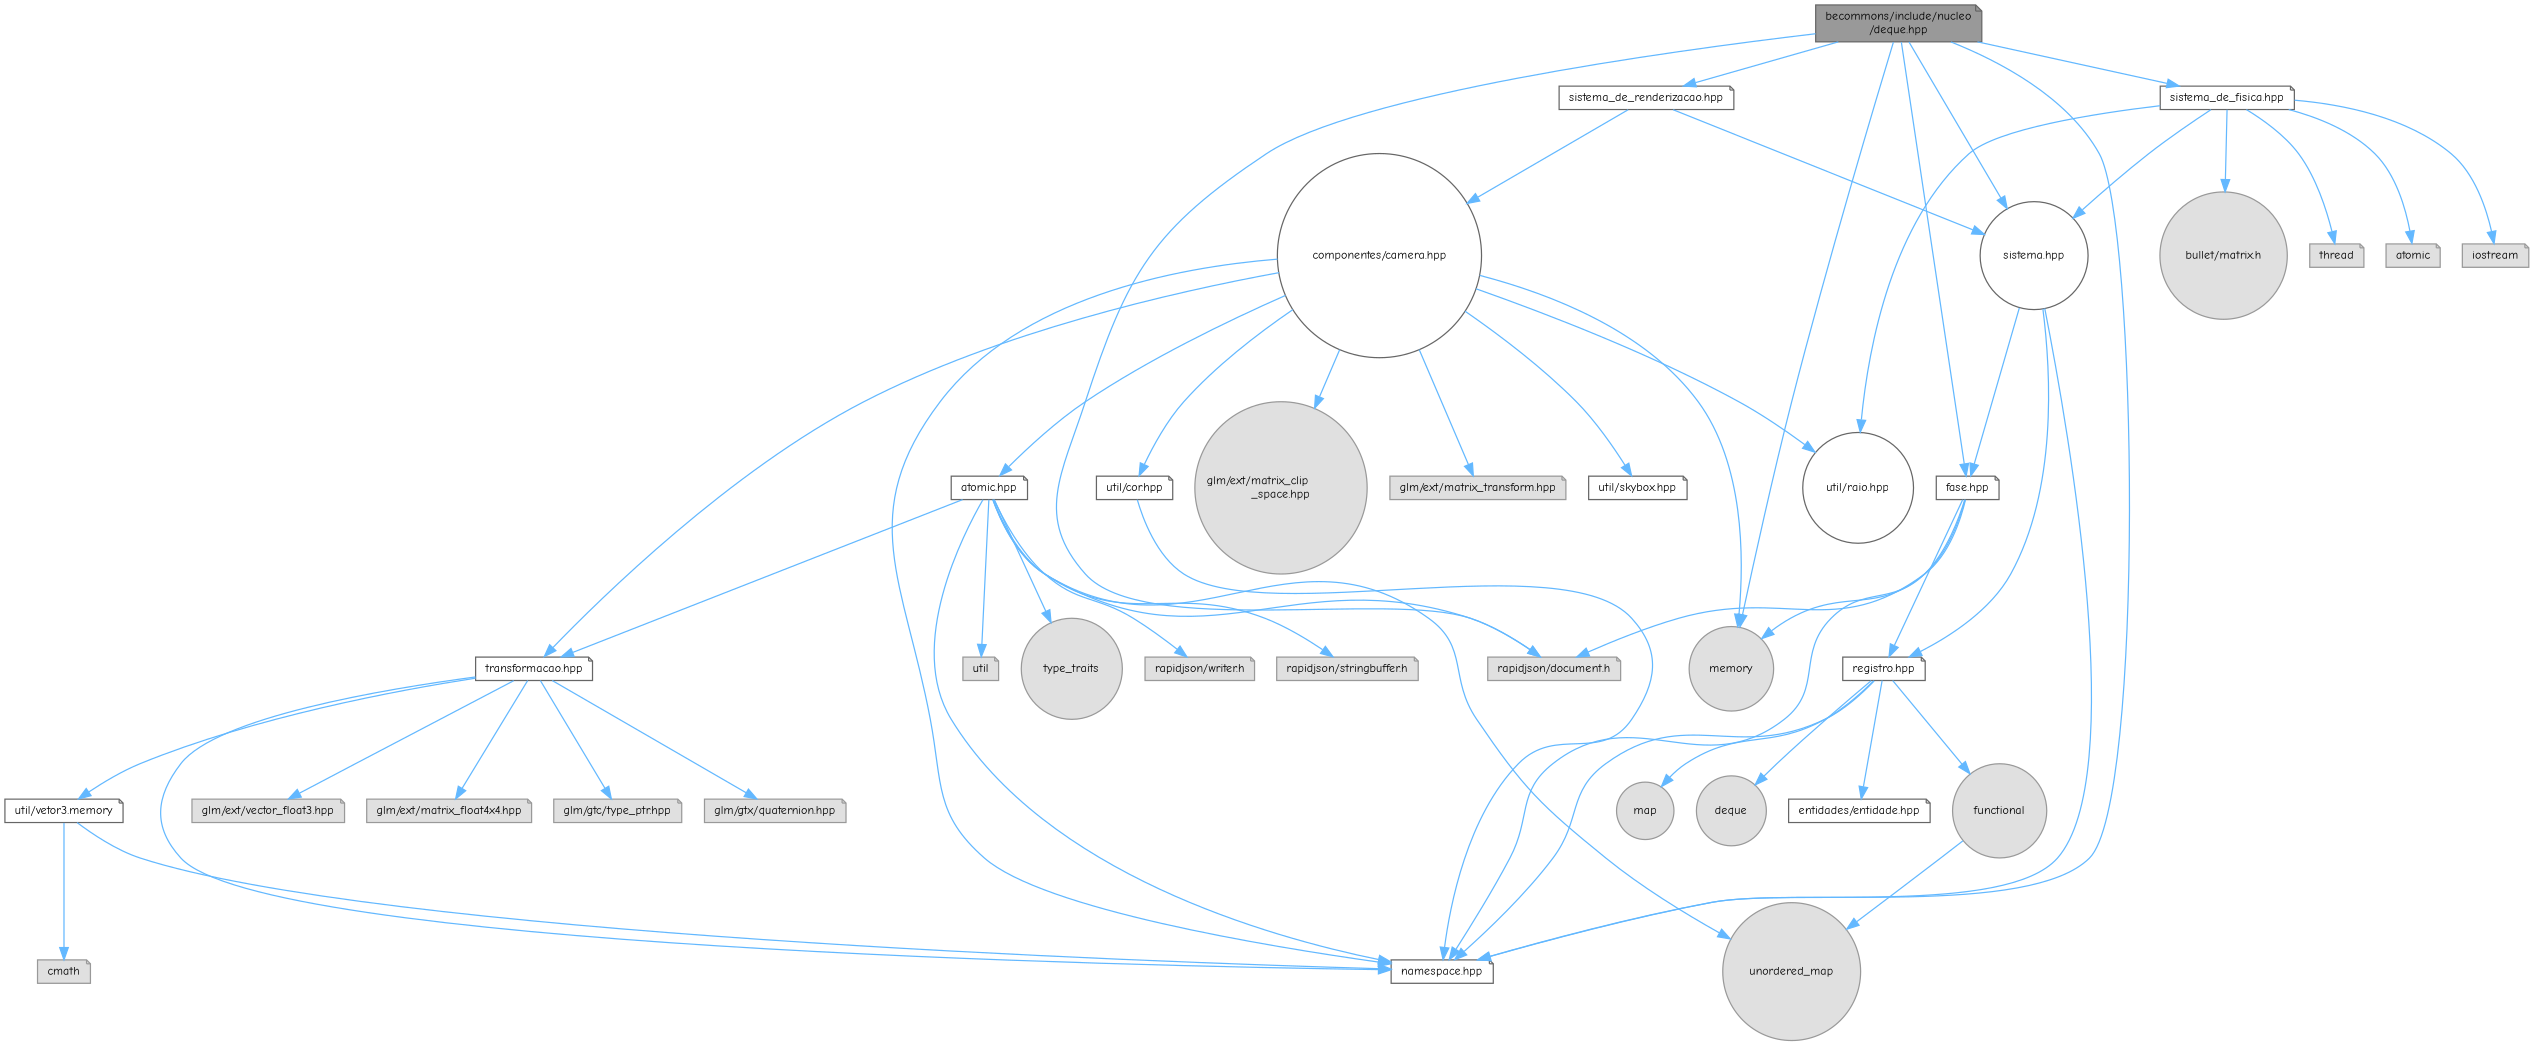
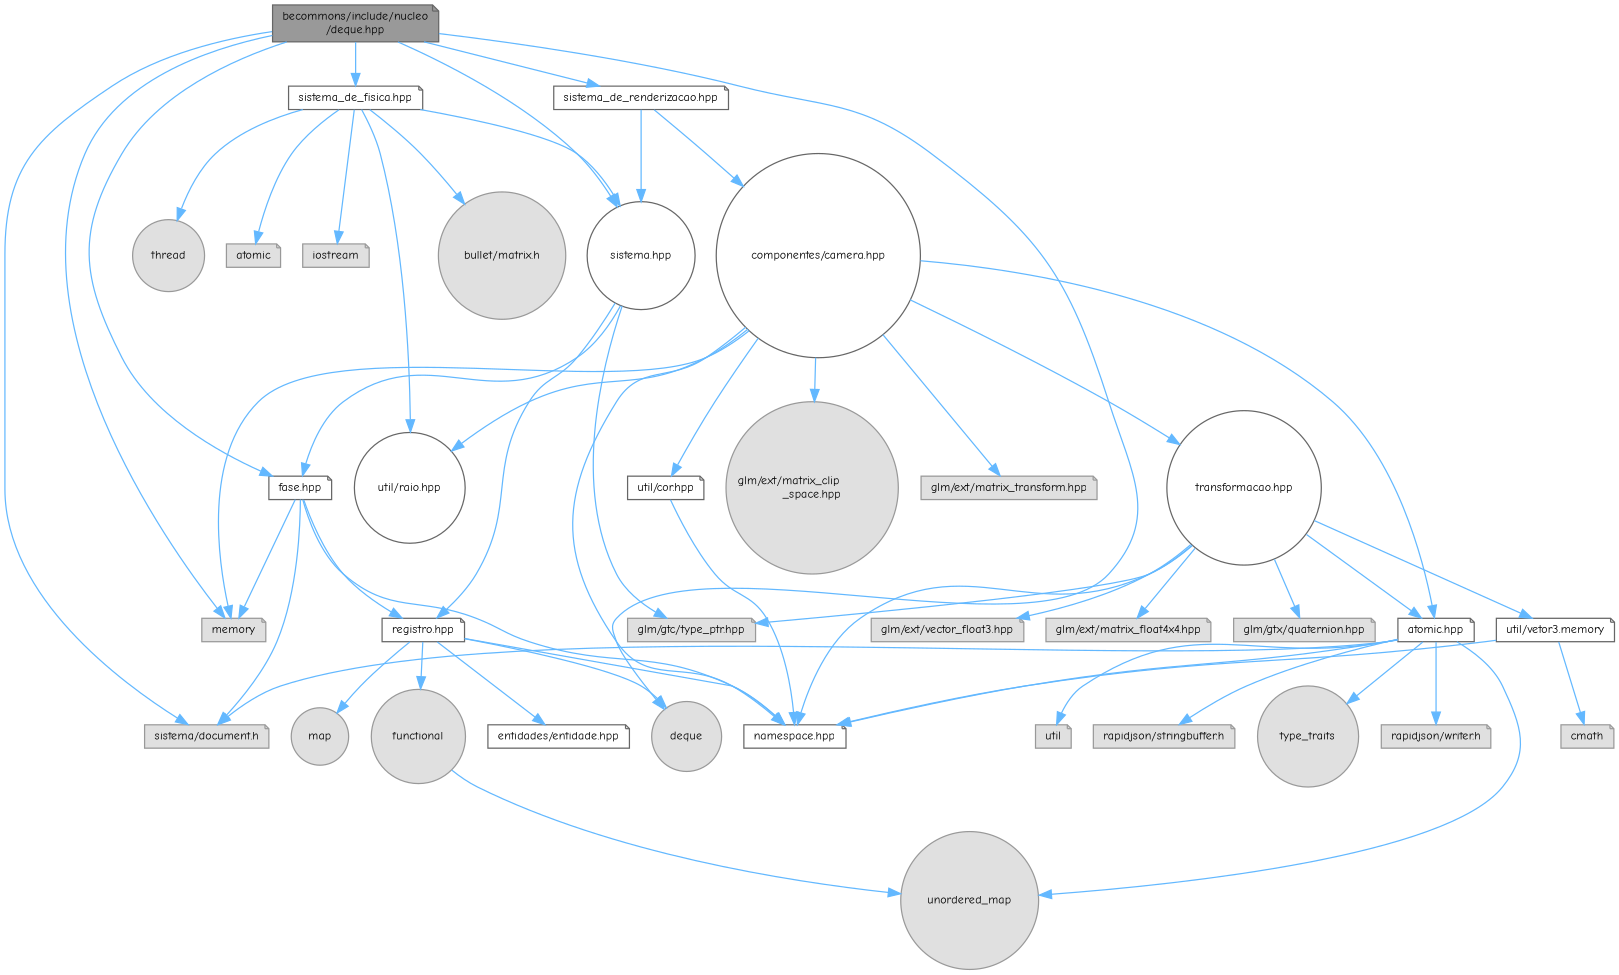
(2337, 256) -> (169, 256)
(1638, 488) -> none
(768, 576) -> (1359, 573)
(534, 669) -> (1244, 488)
(1554, 669) -> (207, 736)
(1731, 669) -> (234, 630)
(2121, 719) -> (1103, 383)
(2048, 865) -> (593, 468)
